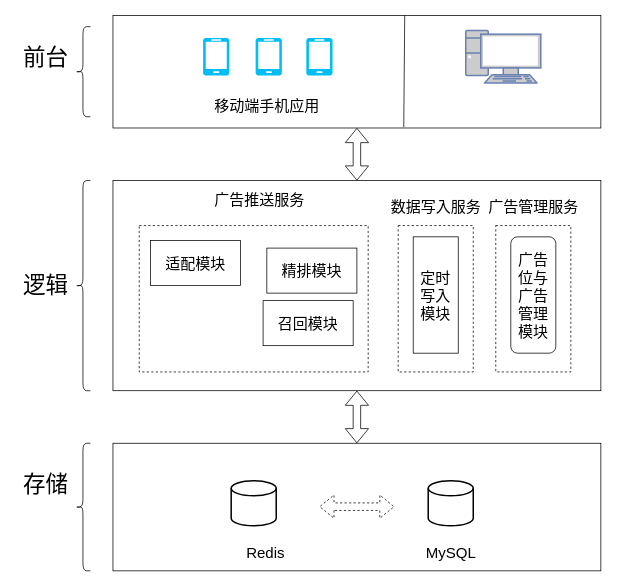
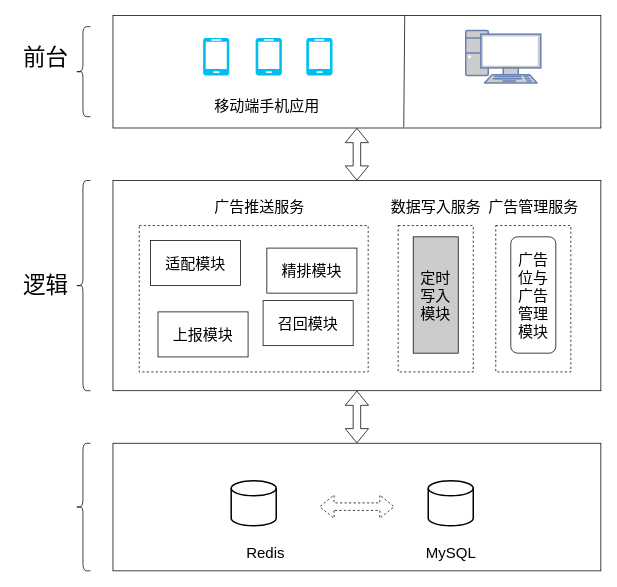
(259, 199) -> (259, 207)
(435, 295) -> (435, 295)
none -> (203, 334)
(45, 484) -> none
